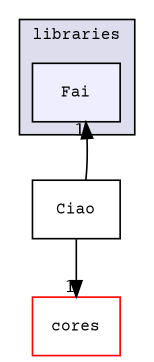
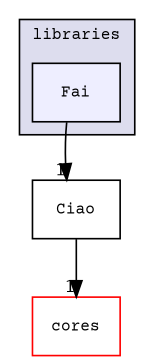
(87, 159) -> (65, 145)
